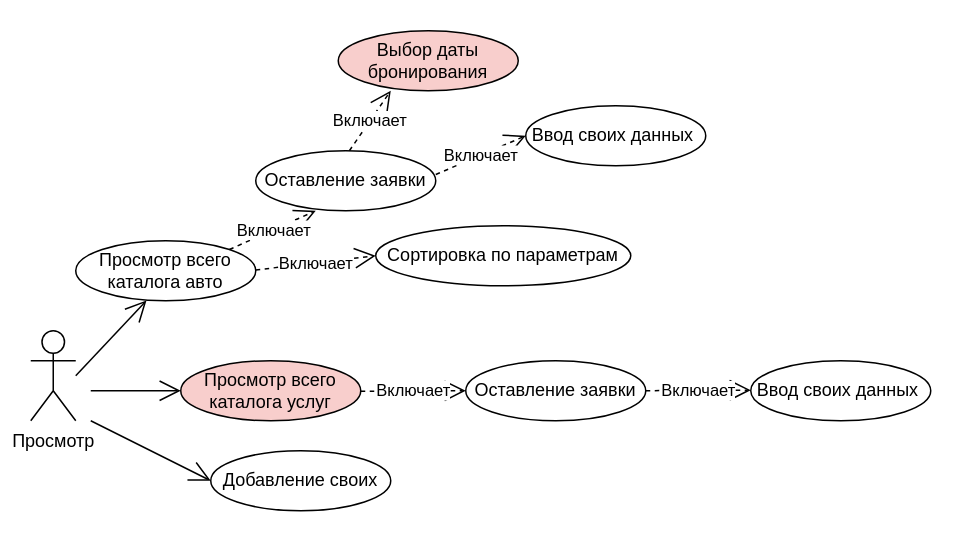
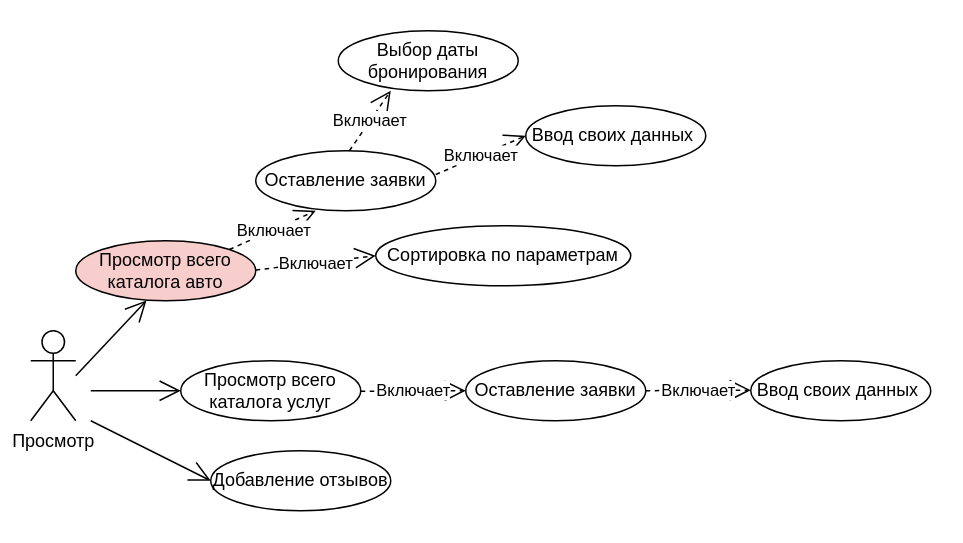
(428, 61) -> (428, 61)
(166, 271) -> (166, 271)
(271, 391) -> (271, 391)
(301, 481) -> (301, 481)
